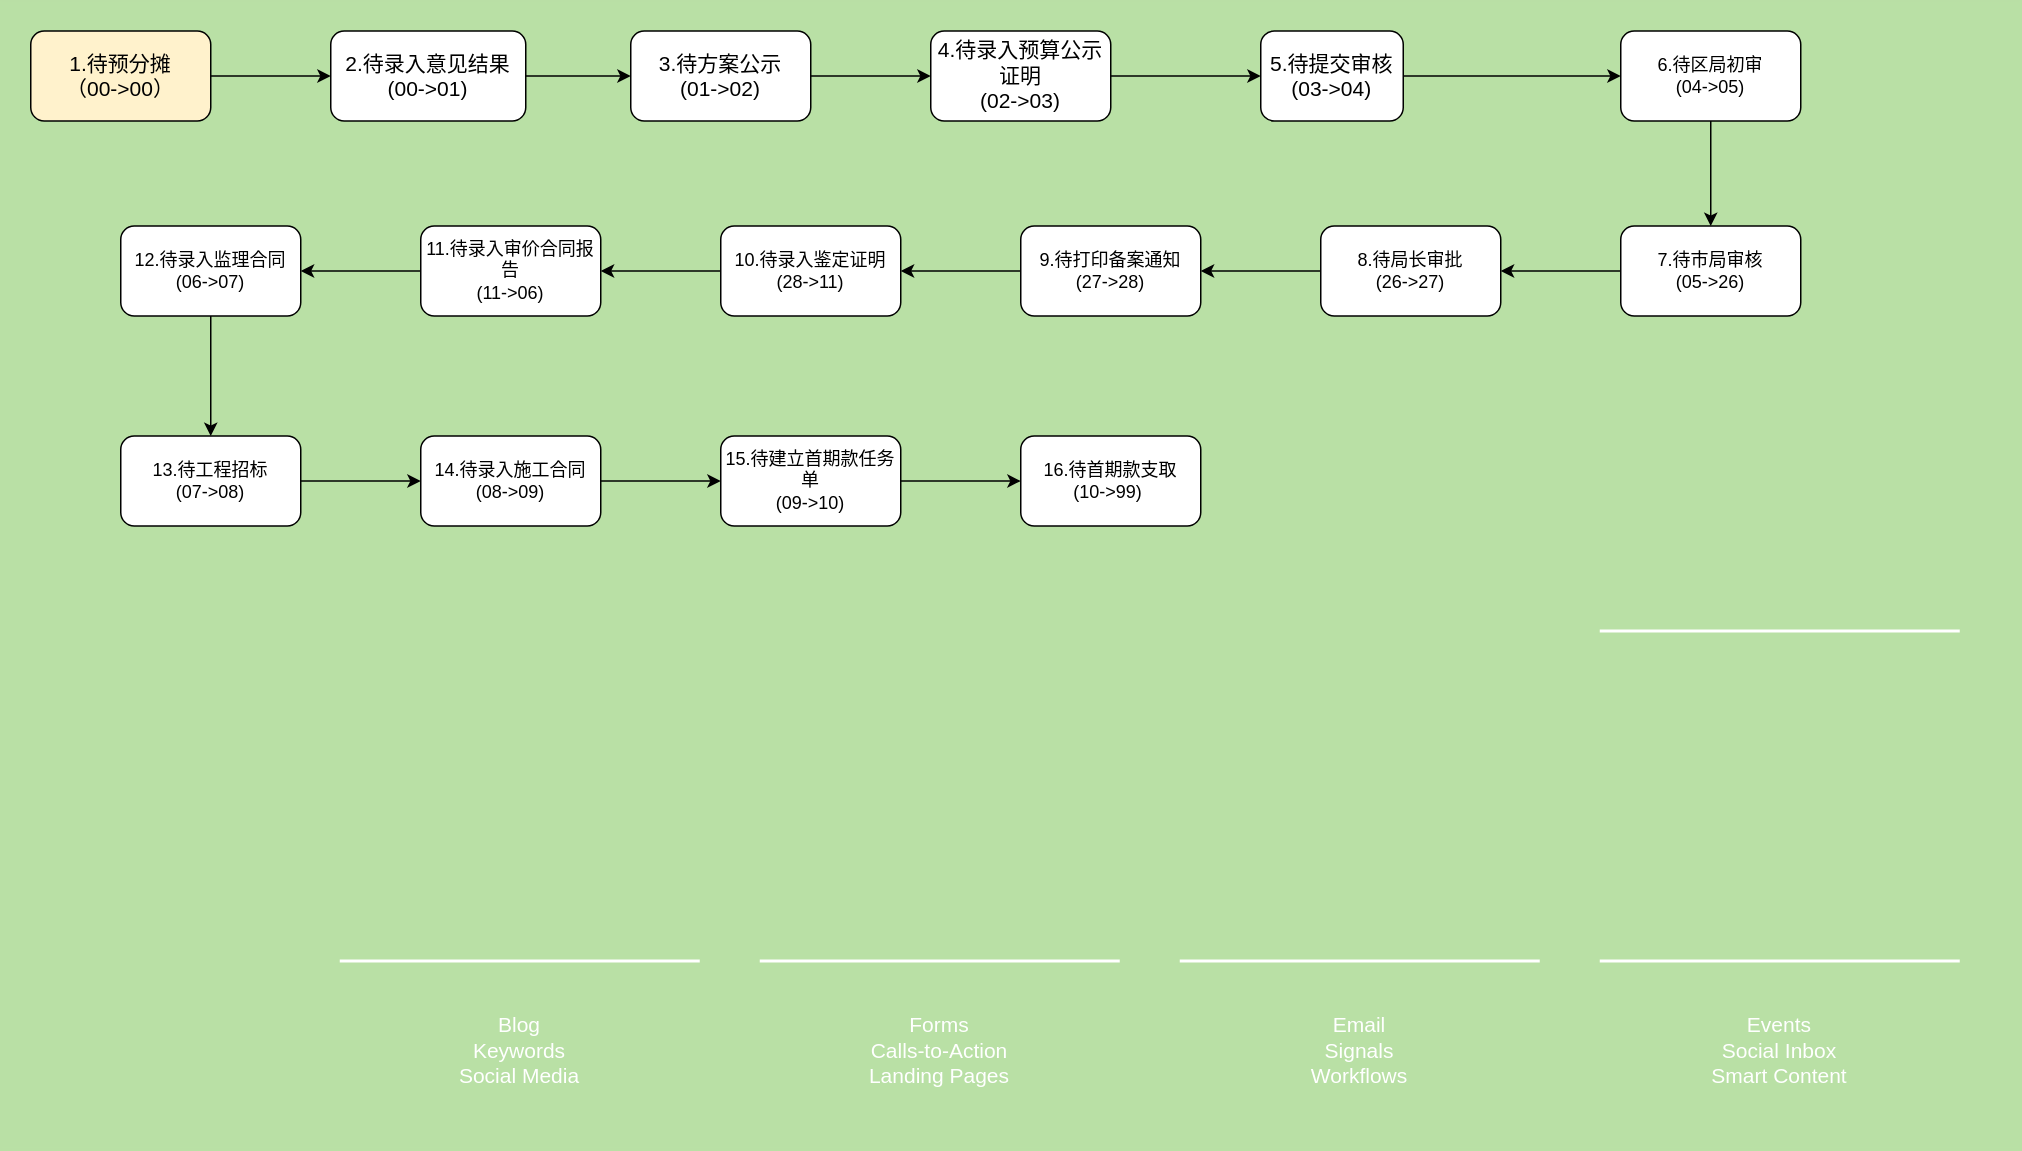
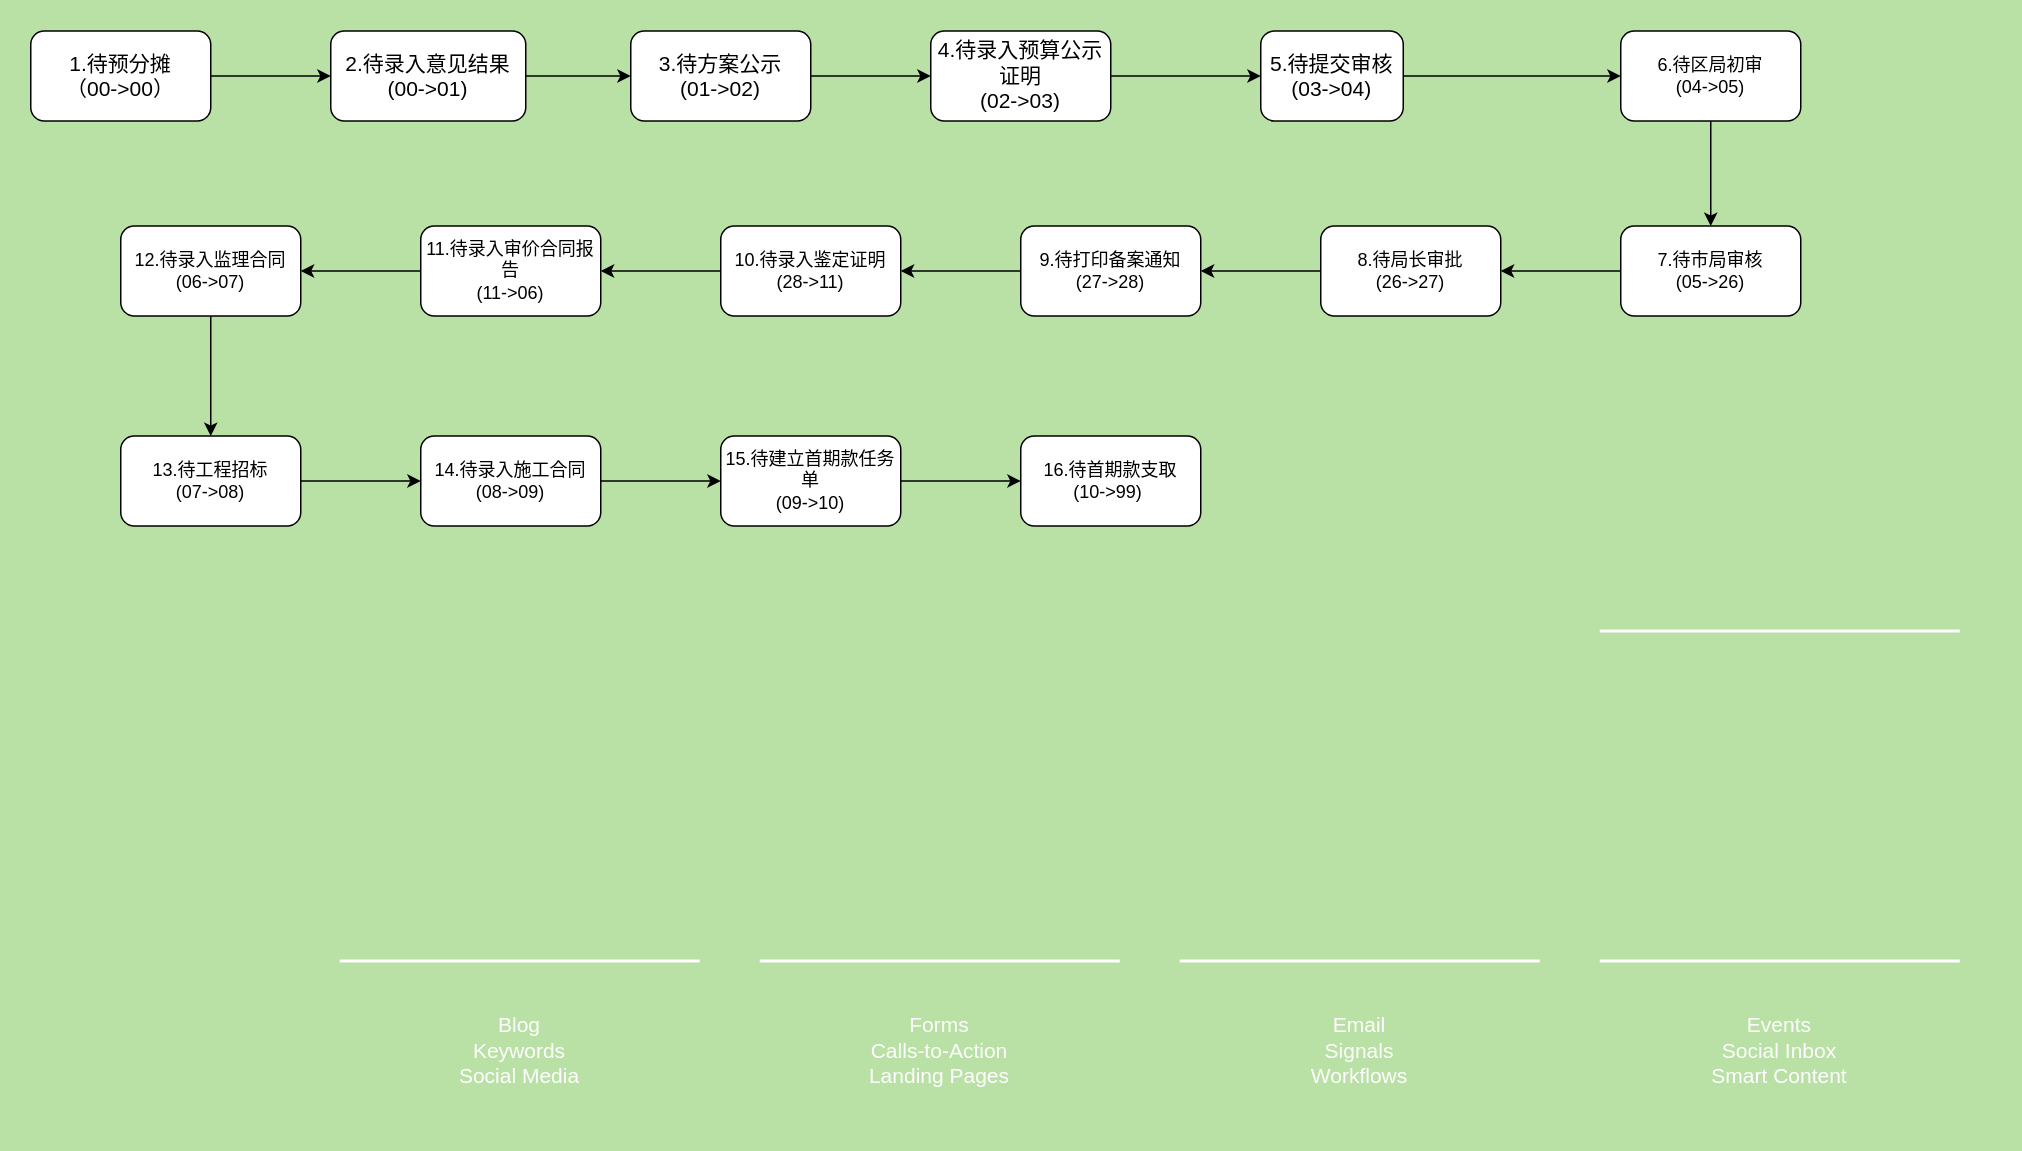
(121, 76) -> (121, 76)
